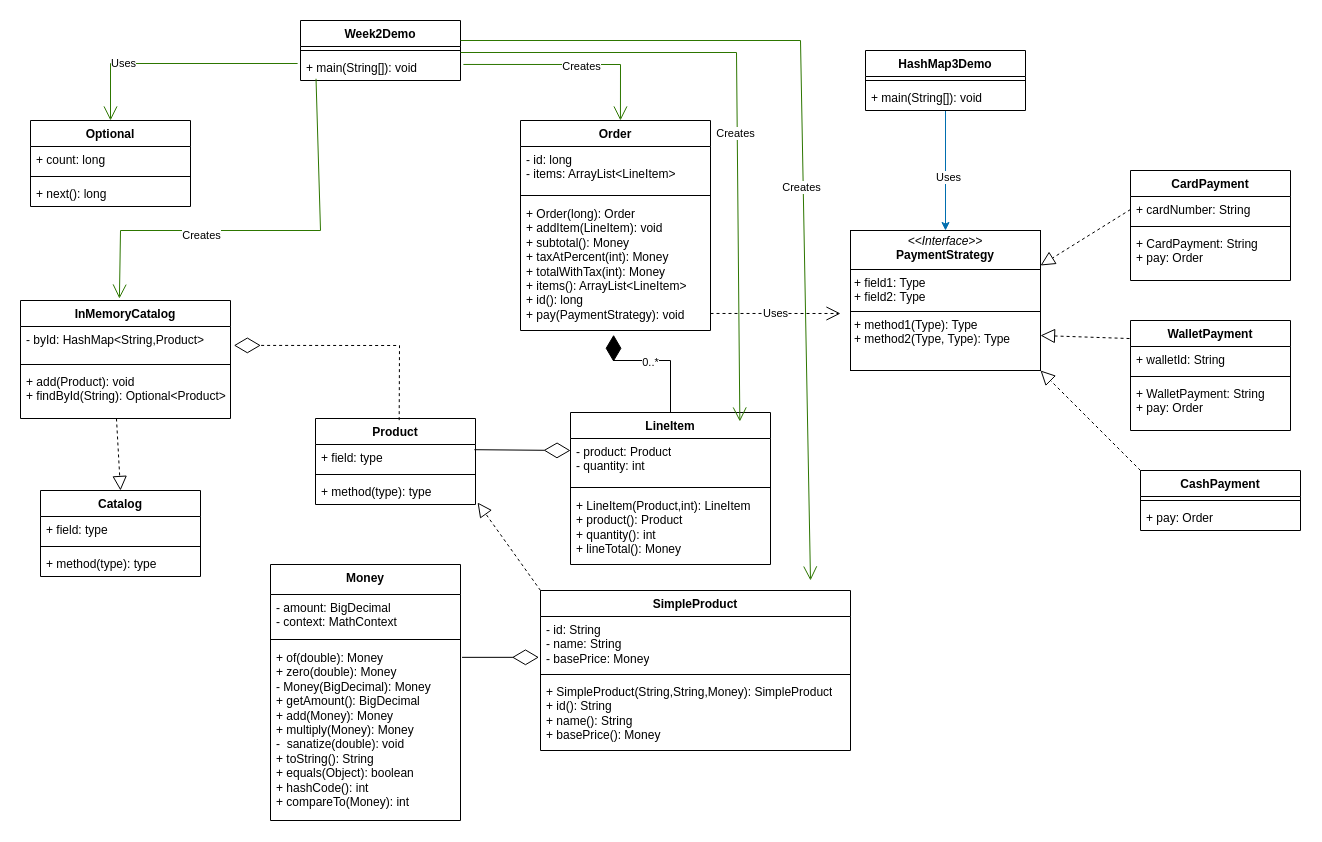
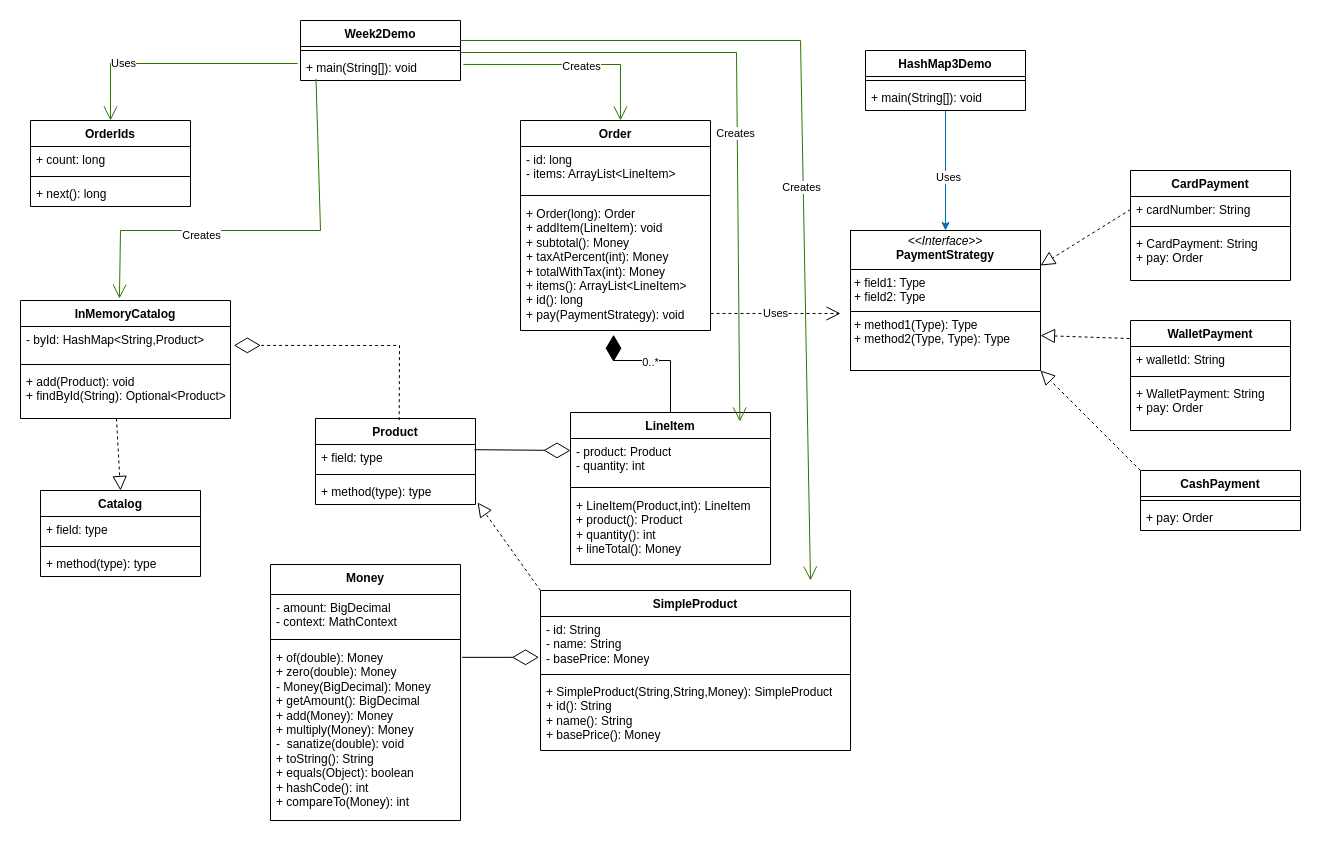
(111, 135) -> (111, 135)
